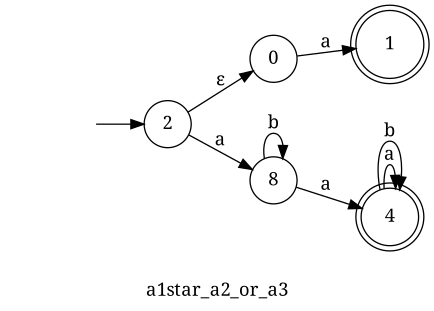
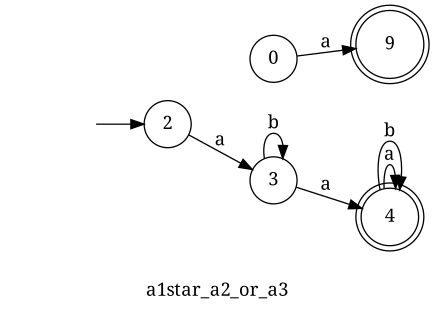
(390, 44) -> (390, 44)
(215, 95) -> none
(274, 180) -> (274, 180)
